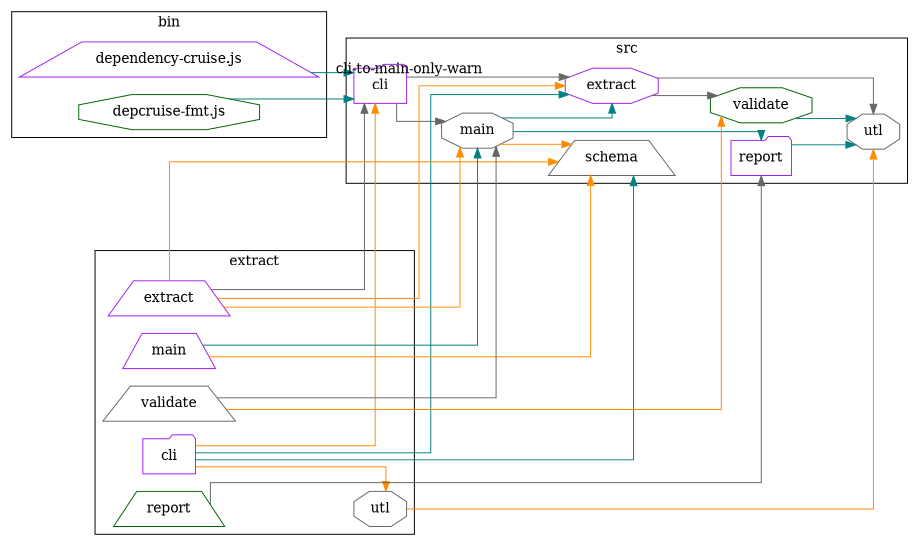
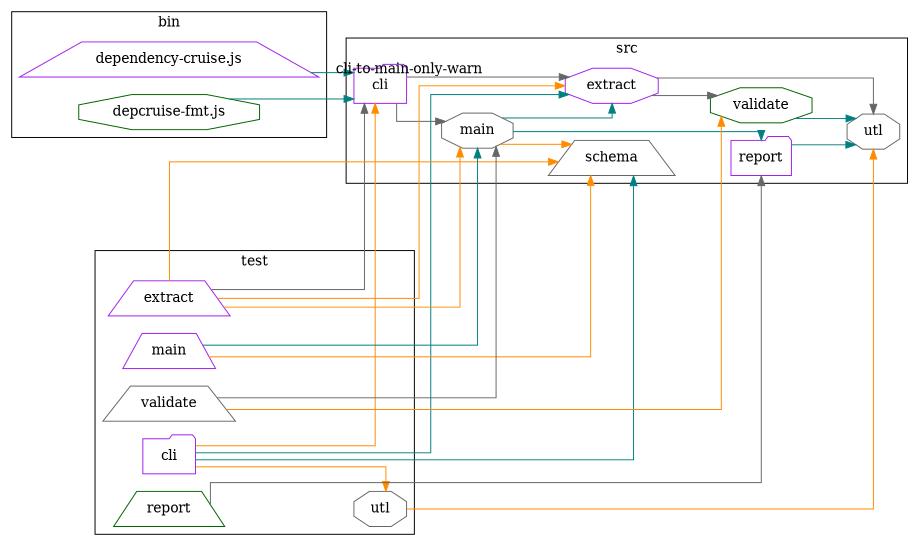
(255, 262) -> (255, 262)
